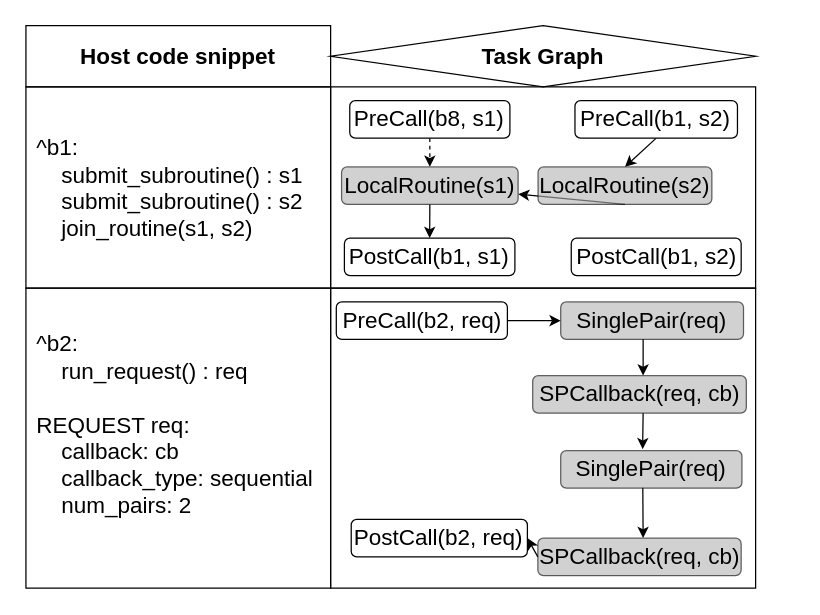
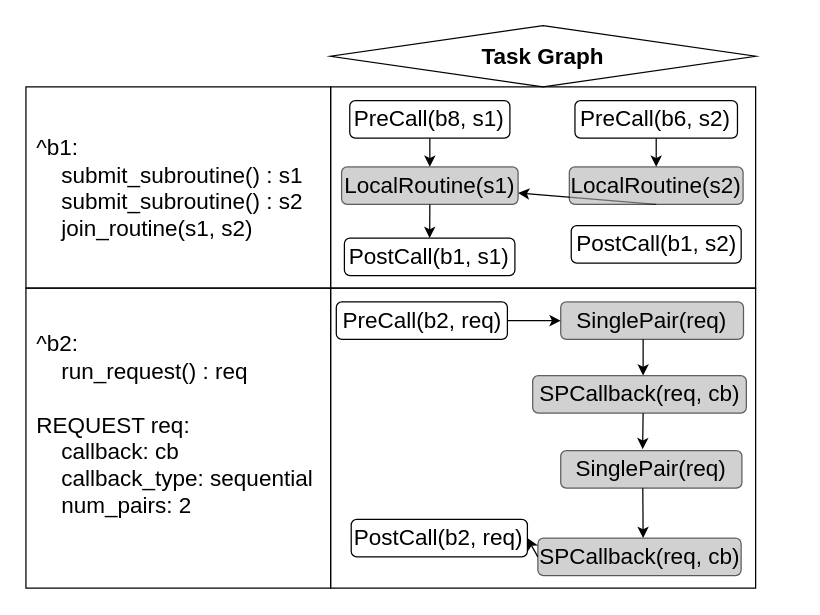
(178, 56) -> none
(656, 119) -> (656, 119)
(430, 150) -> (430, 150)
(625, 186) -> (656, 186)
(656, 257) -> (656, 244)
